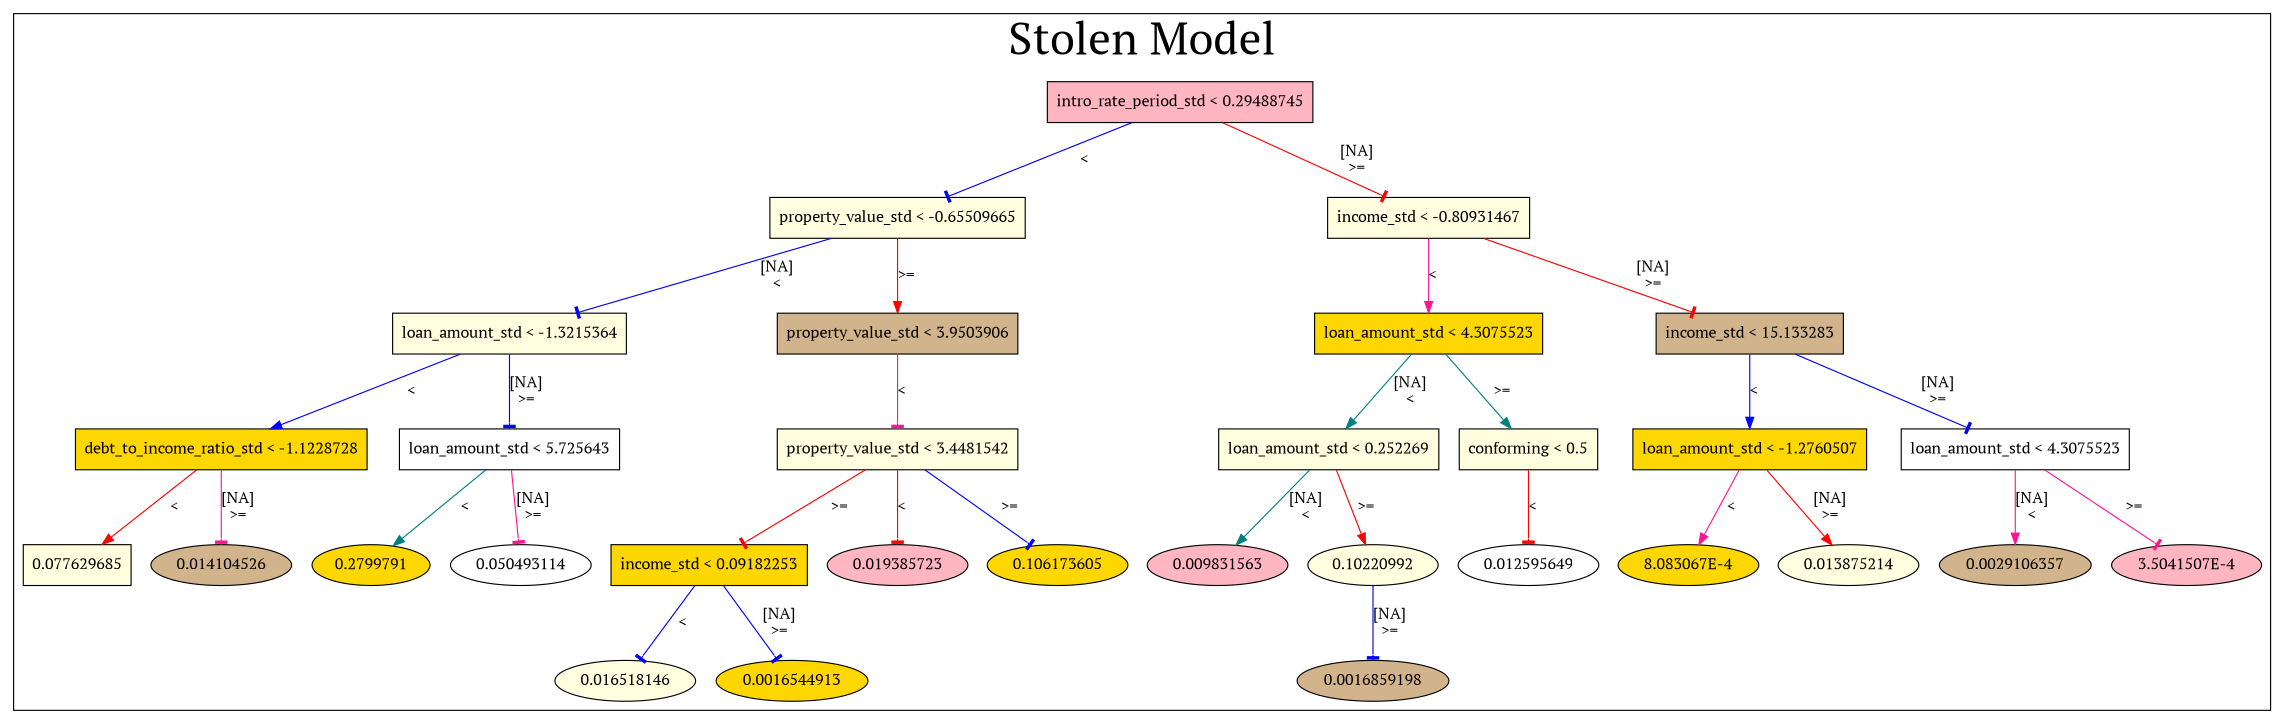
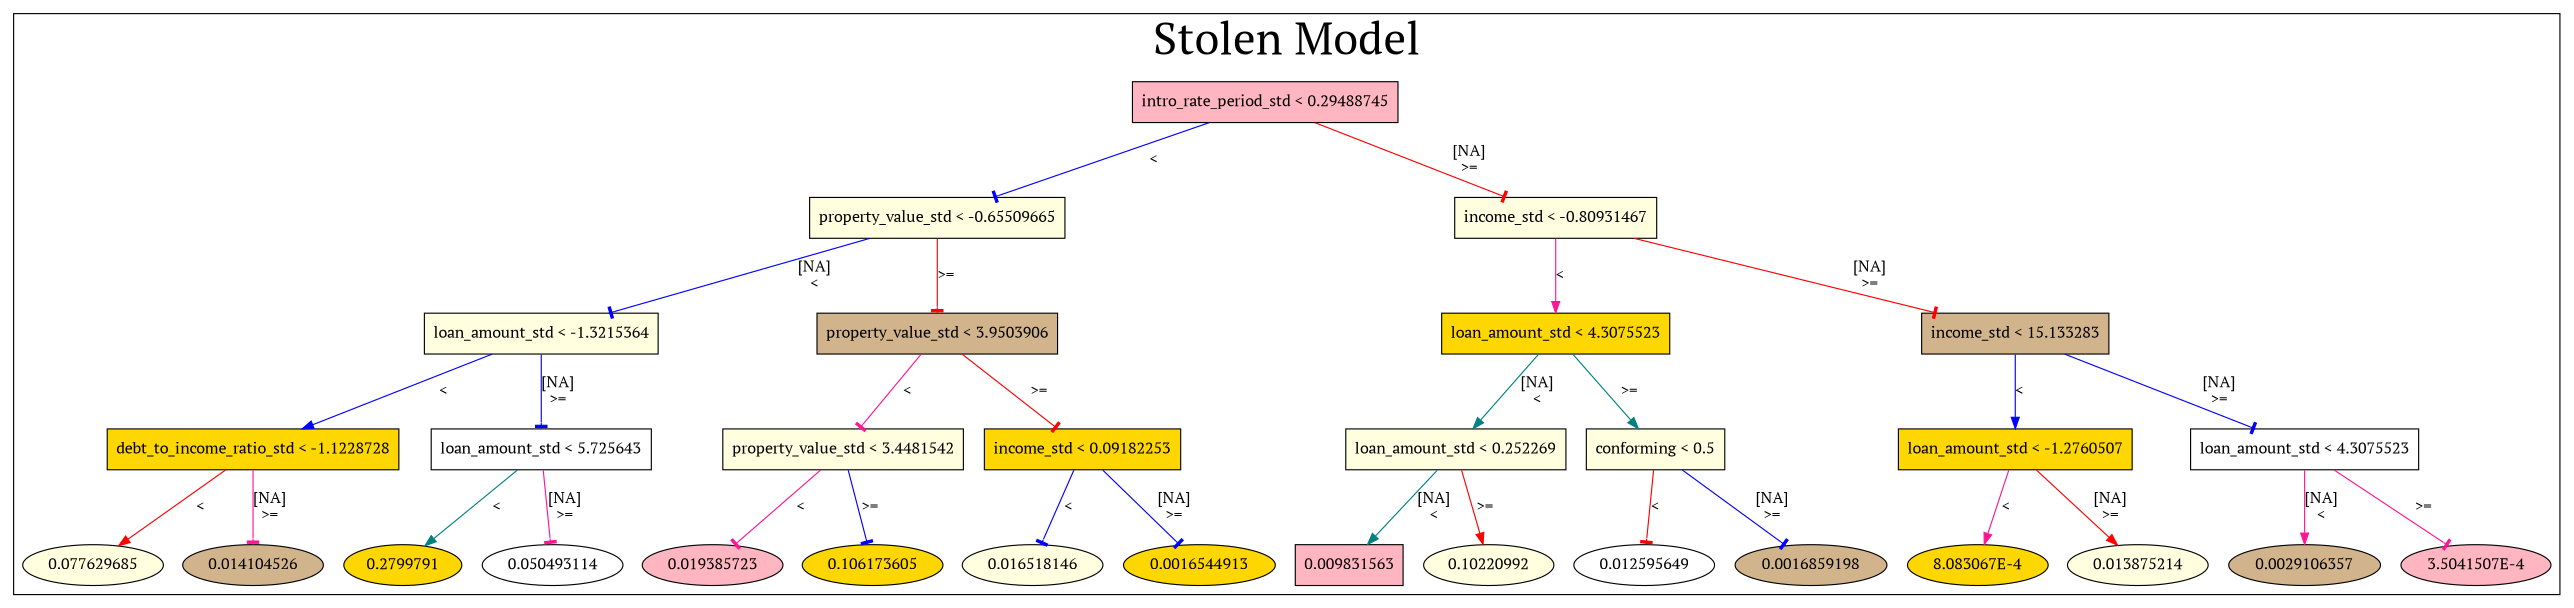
(898, 270) -> (937, 273)
(898, 504) -> (779, 506)
(806, 506) -> (1008, 390)
(77, 565) -> (93, 565)
(1218, 565) -> (1349, 565)
(1373, 620) -> (1732, 506)
